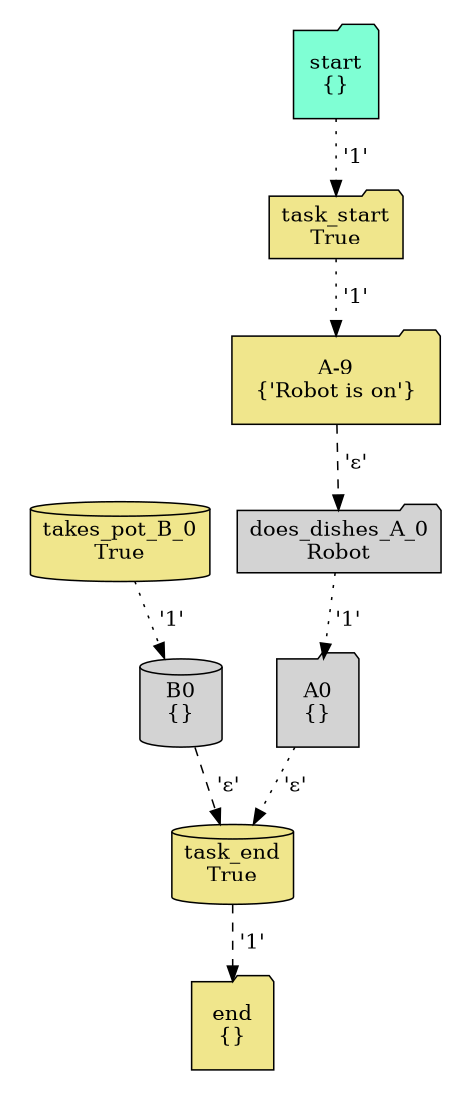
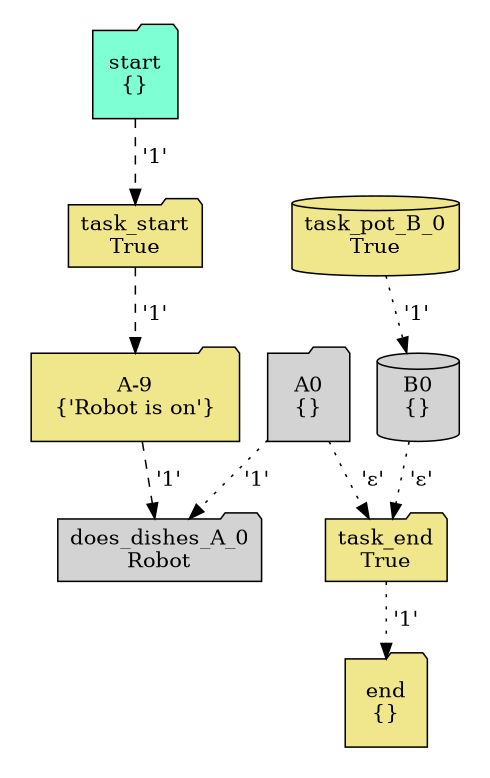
(336, 150) -> (135, 154)
(336, 290) -> (135, 302)
(357, 463) -> (169, 480)
(120, 542) -> (376, 236)
(330, 608) -> (234, 474)
(205, 778) -> (402, 473)
(233, 864) -> (386, 550)
(233, 935) -> (386, 613)
